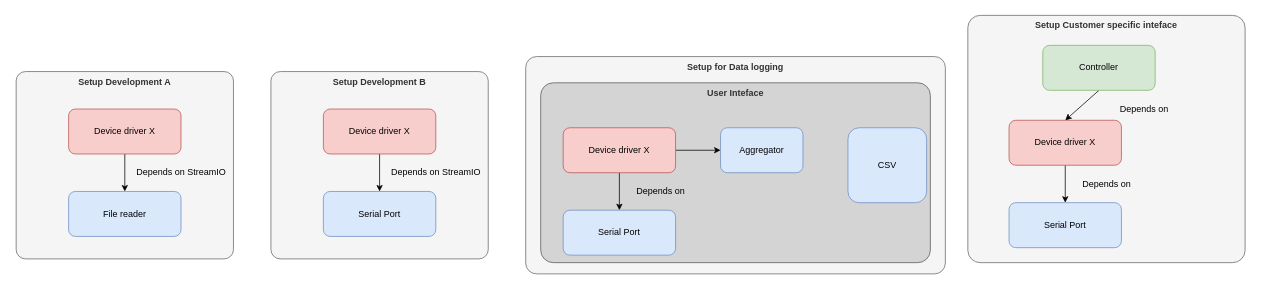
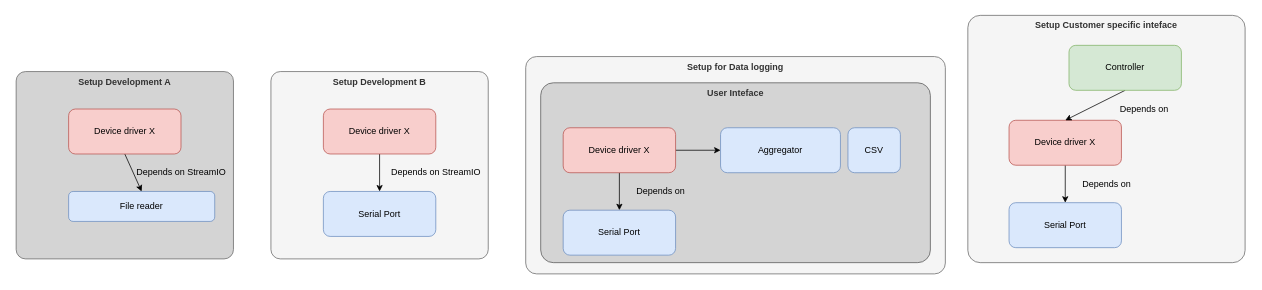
(1099, 68) -> (1125, 68)
(762, 150) -> (780, 150)
(124, 165) -> (124, 165)
(887, 165) -> (874, 150)
(124, 214) -> (141, 207)
